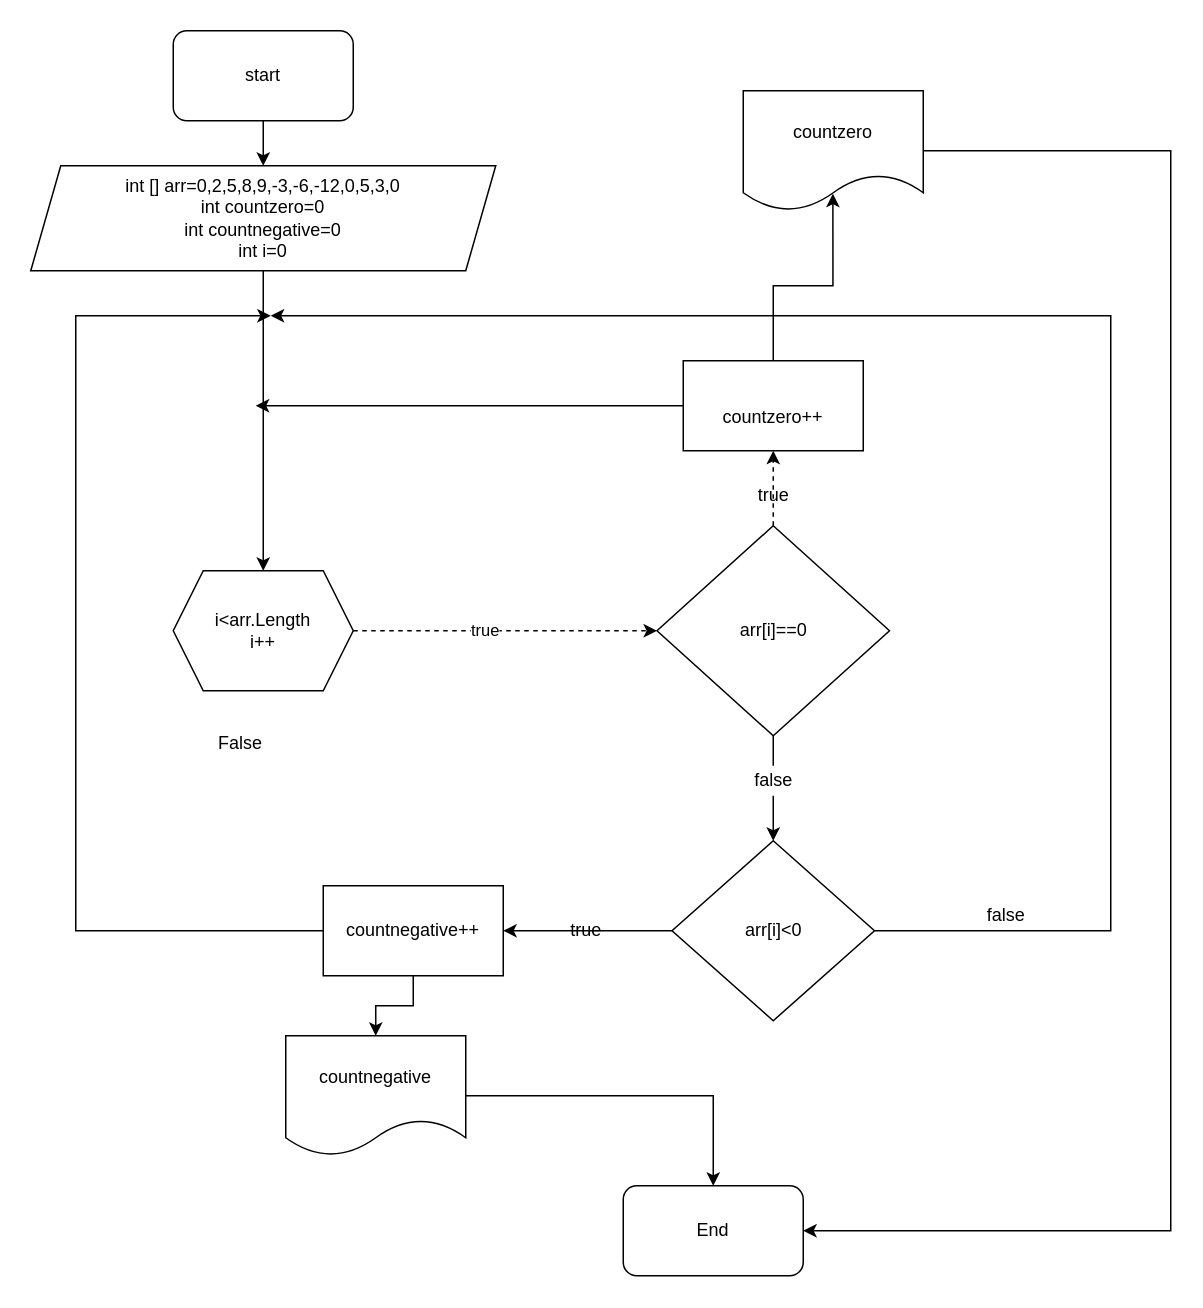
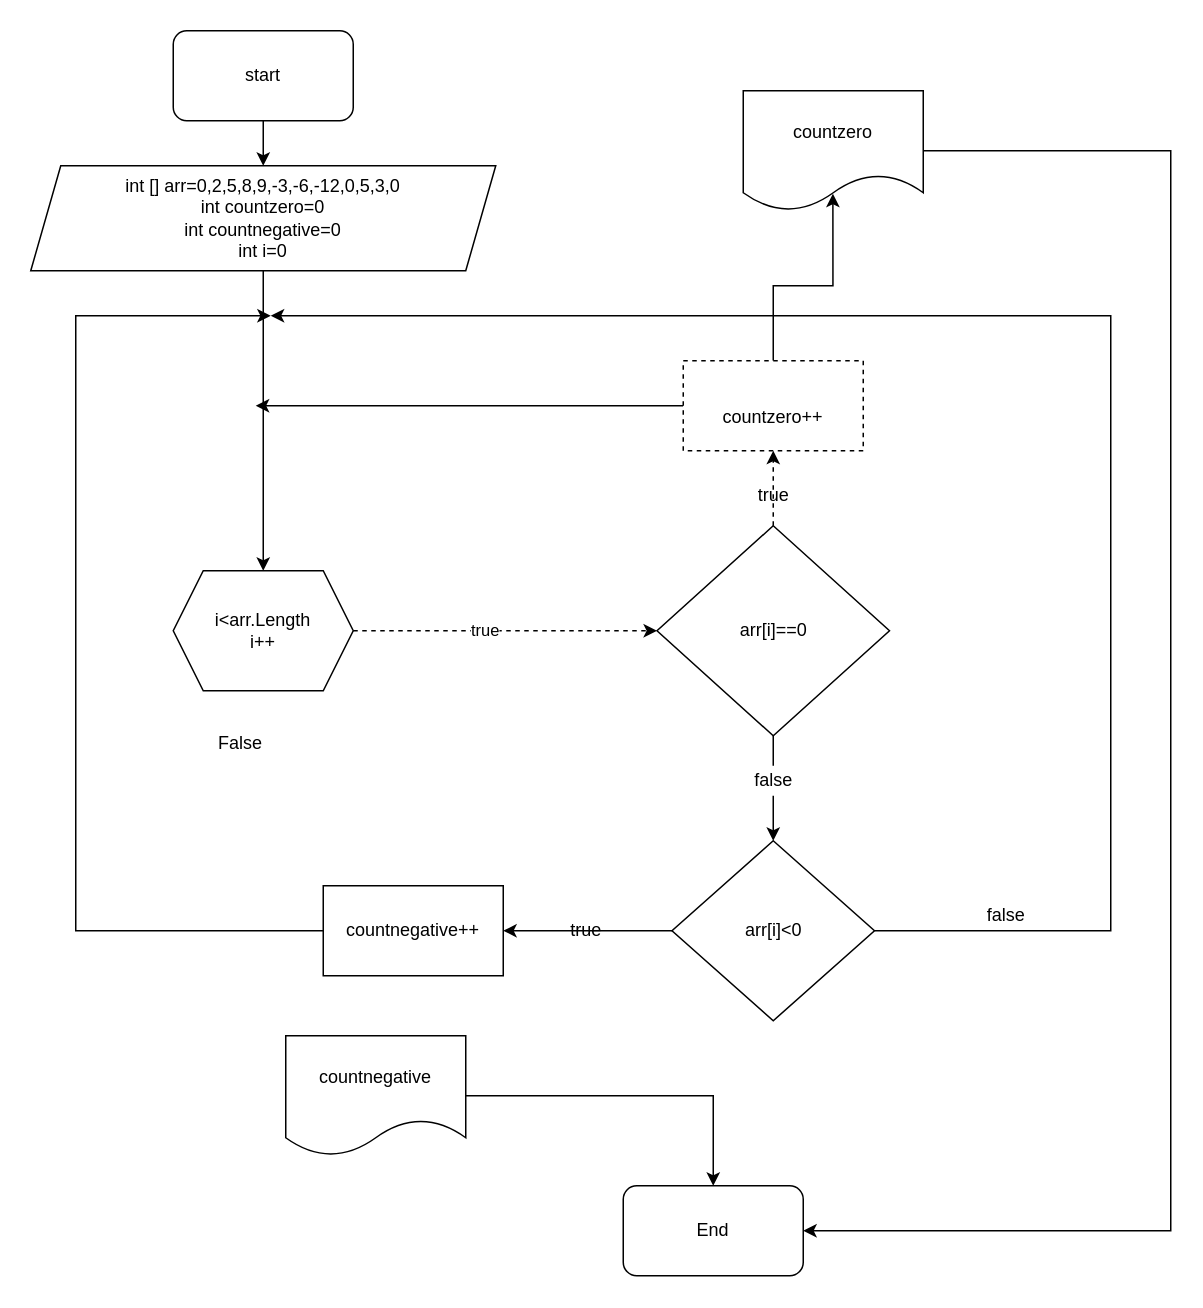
(773, 406) -> (773, 406)
(400, 1006) -> none
